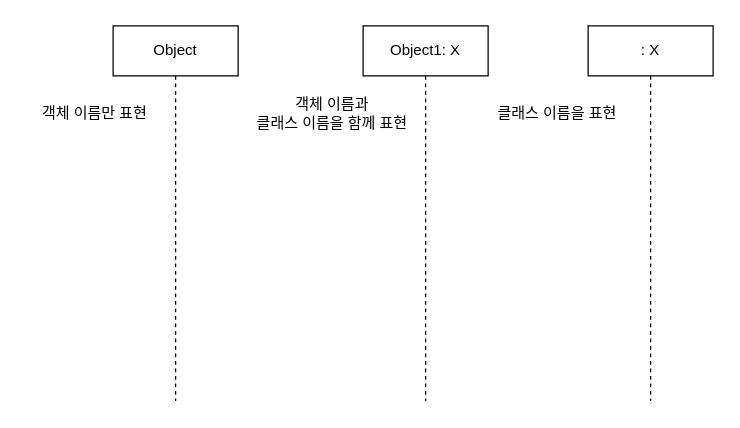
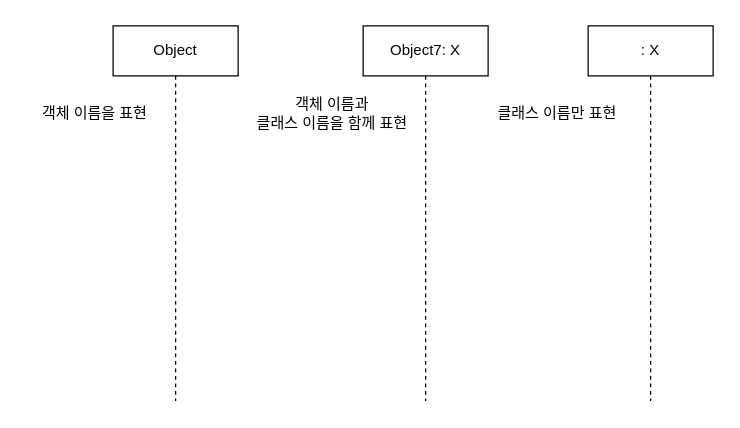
(426, 51) -> (426, 51)
(95, 113) -> (95, 113)
(558, 113) -> (558, 113)
